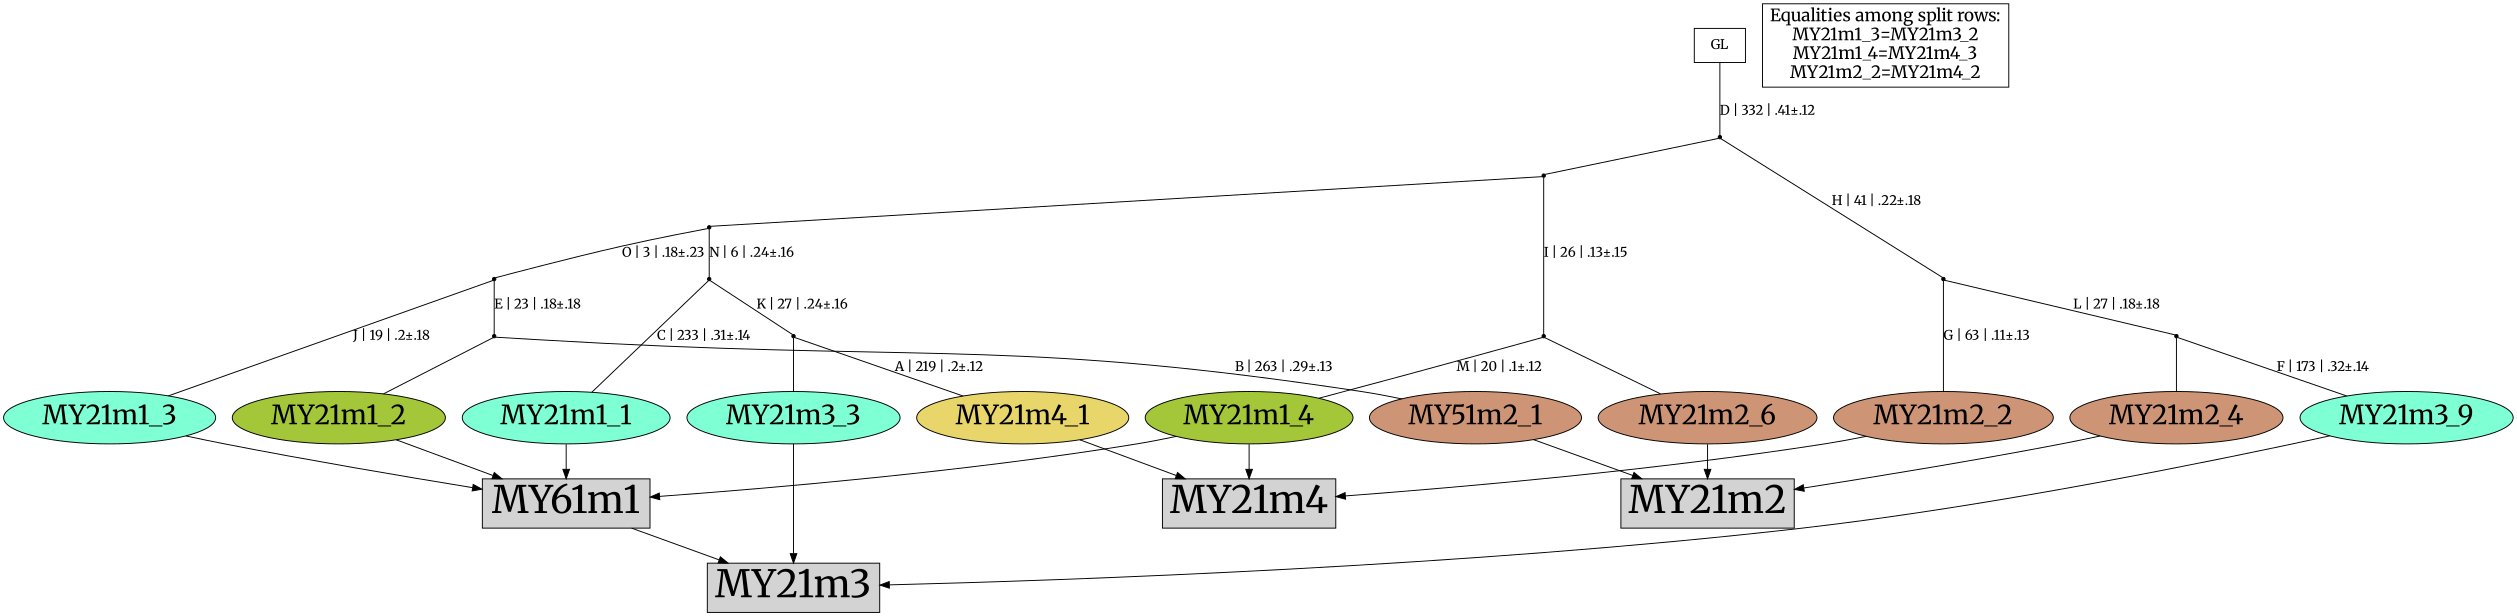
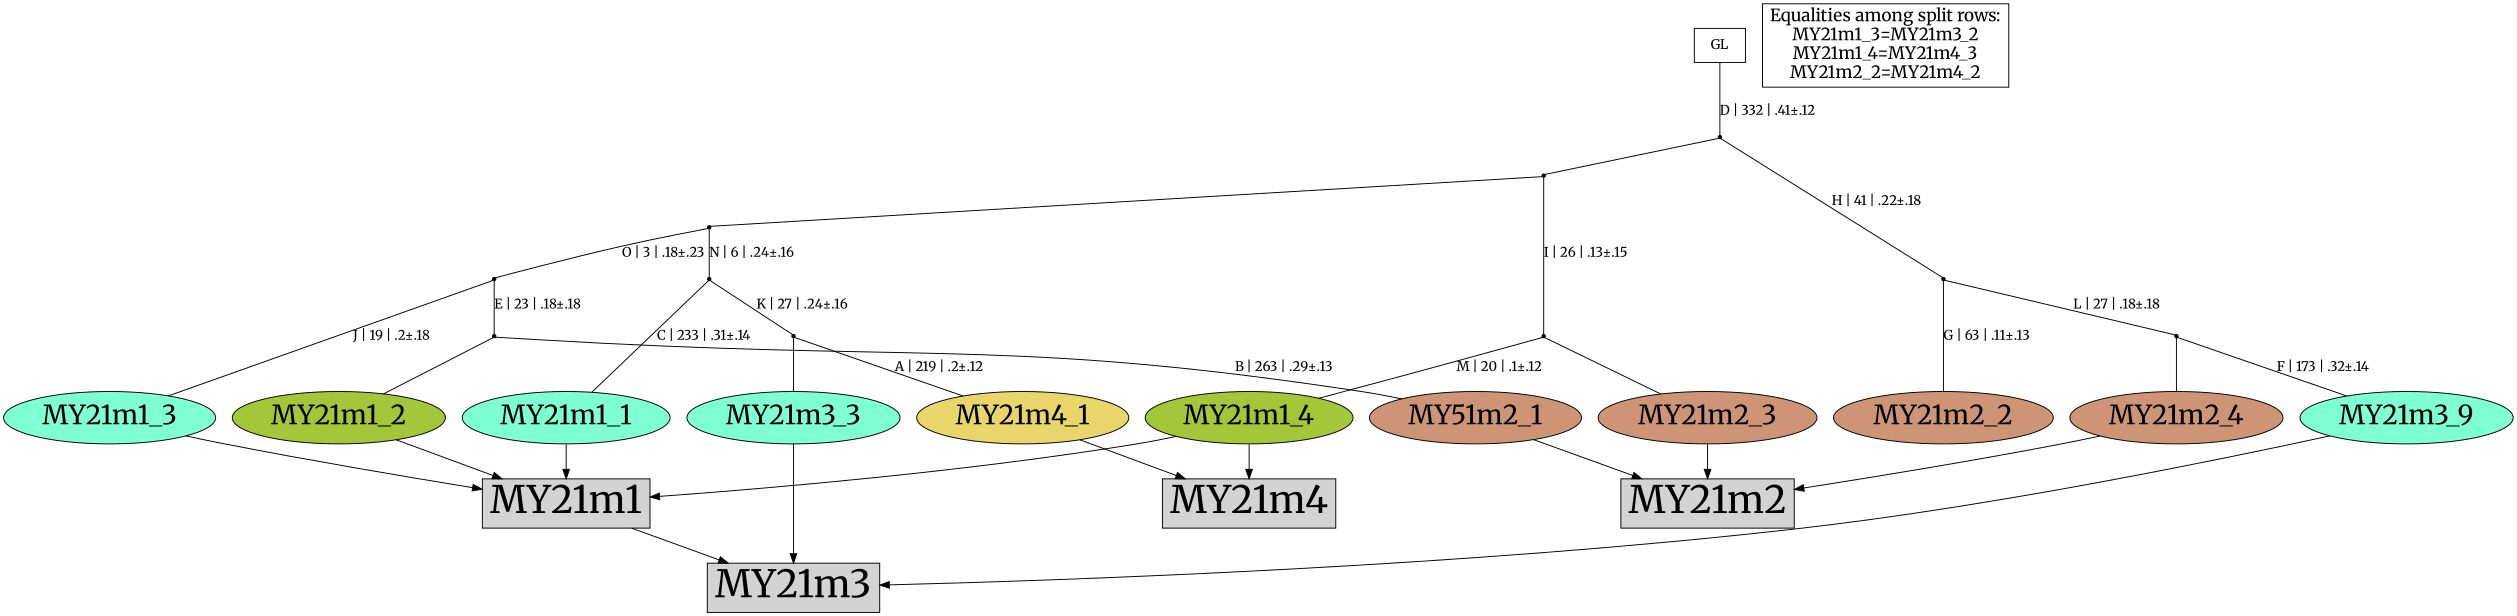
(1708, 418) -> (1708, 418)
(1607, 472) -> none
(566, 503) -> (566, 503)
